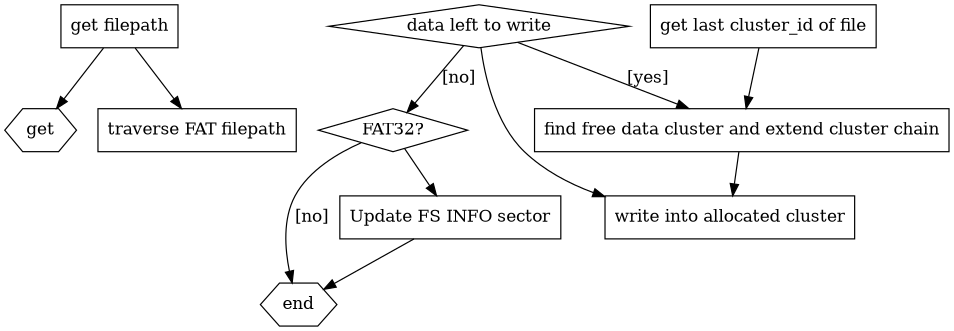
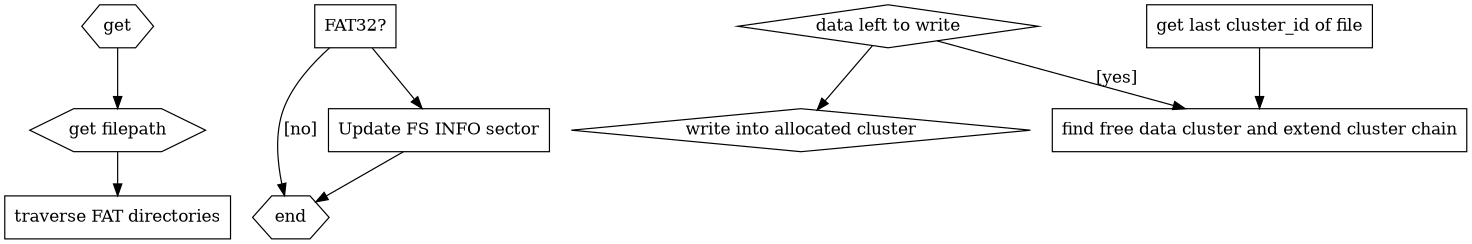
(119, 26) -> (118, 130)
(84, 73) -> (118, 72)
(439, 74) -> none
(197, 130) -> (118, 217)
(393, 130) -> (355, 26)
(737, 168) -> none
(730, 217) -> (801, 130)
